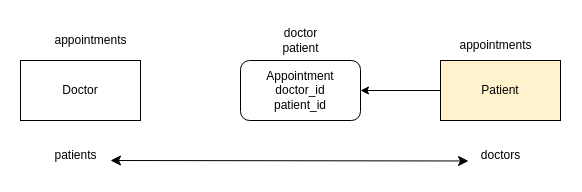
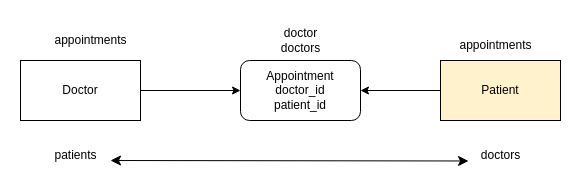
(301, 41) -> (301, 41)
none -> (187, 91)
